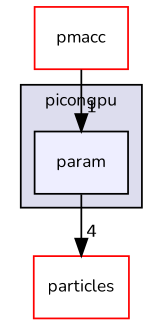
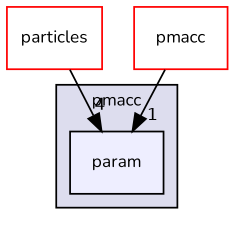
(81, 101) -> (117, 101)
(81, 219) -> (83, 96)
